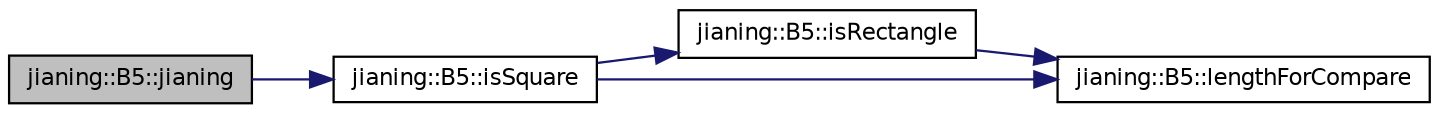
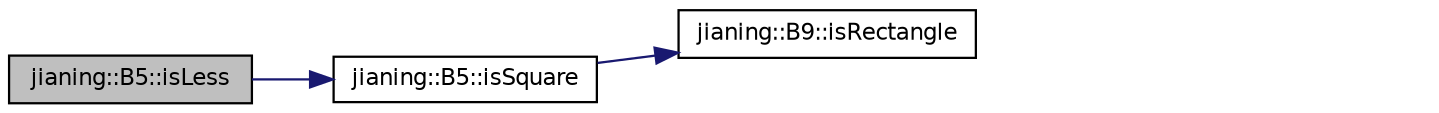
(827, 34) -> (827, 34)
(130, 79) -> (130, 79)
(1244, 79) -> none
